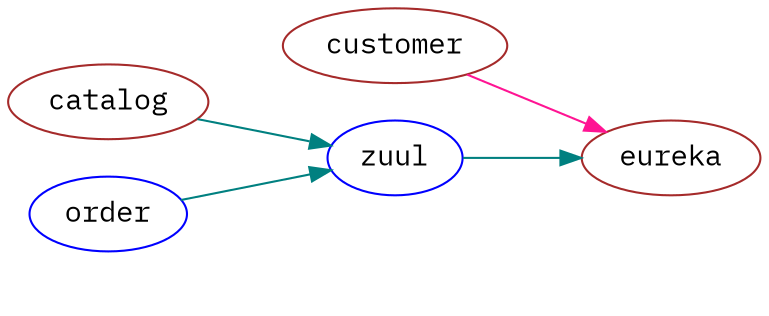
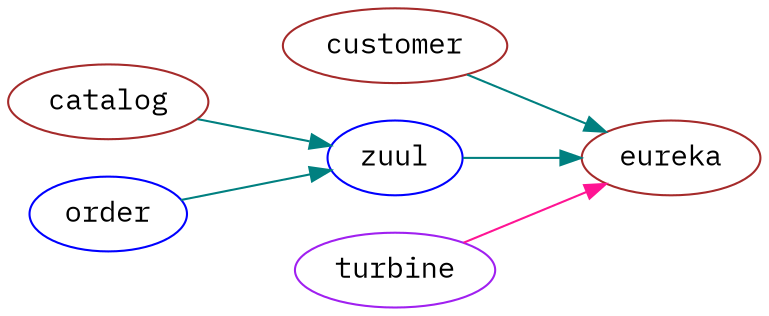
(527, 99) -> (527, 99)
none -> (395, 270)
